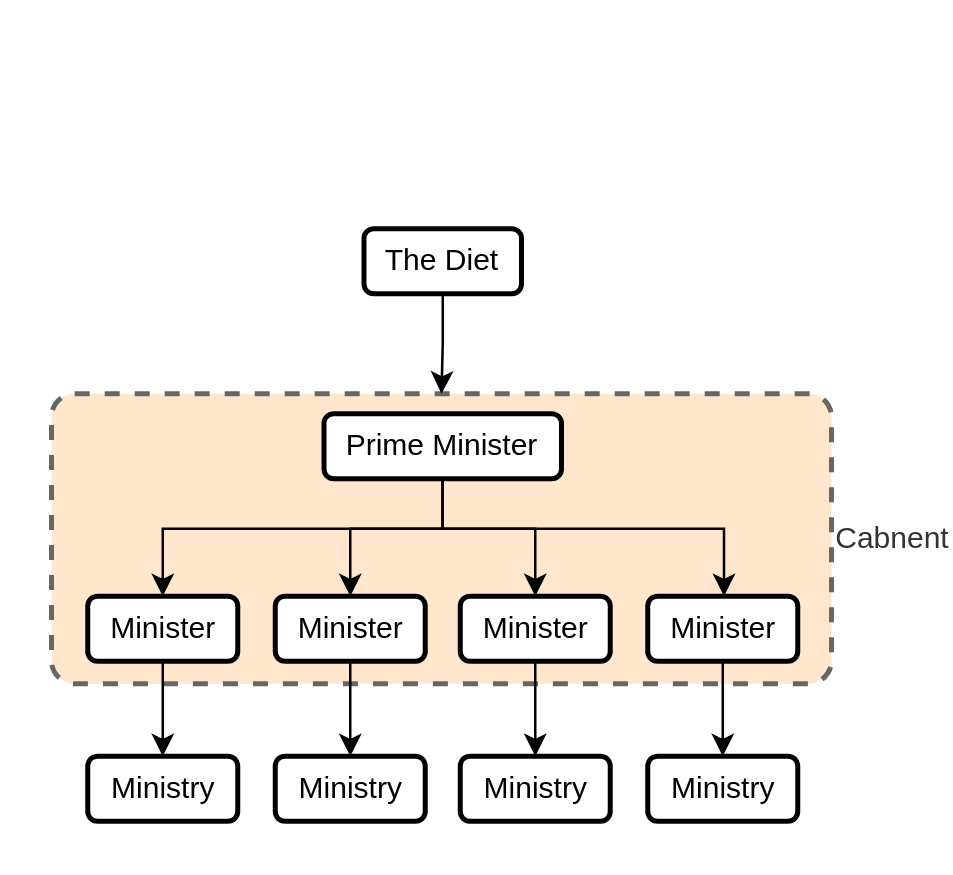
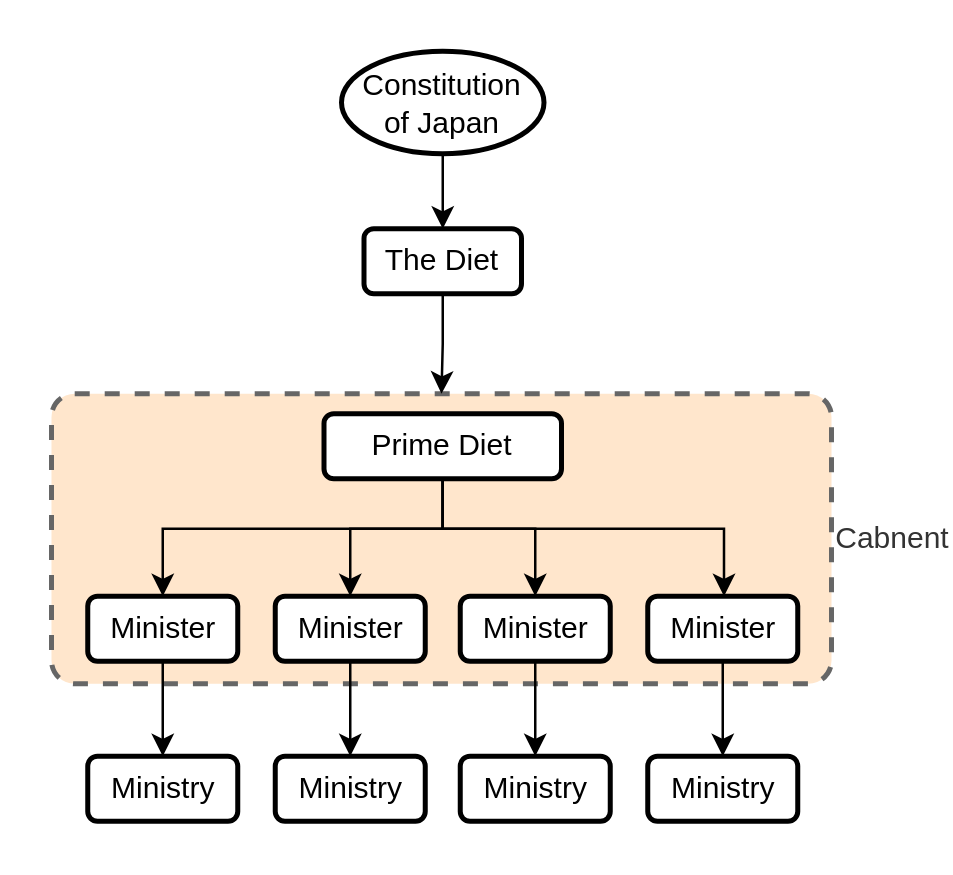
none -> (443, 103)
none -> (443, 200)
(443, 446) -> (443, 446)
